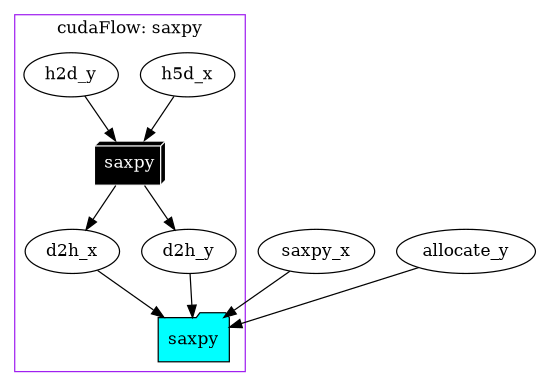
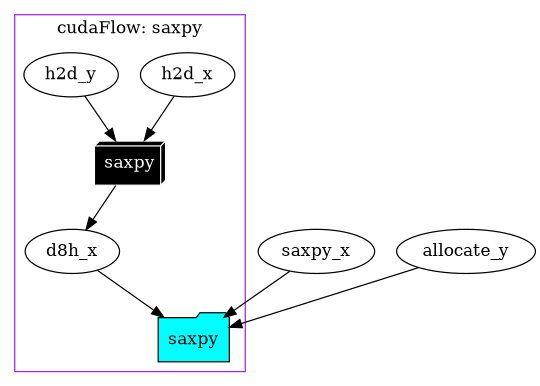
(188, 75) -> (188, 75)
(72, 251) -> (72, 251)
(189, 251) -> none
